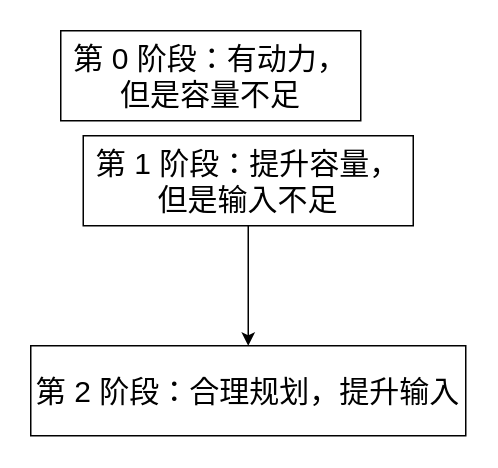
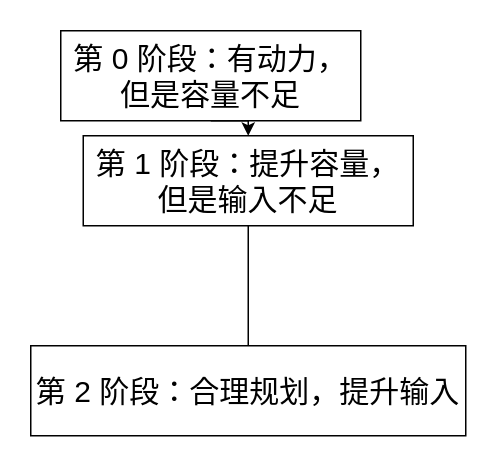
none -> (246, 121)
(248, 334) -> (248, 338)
